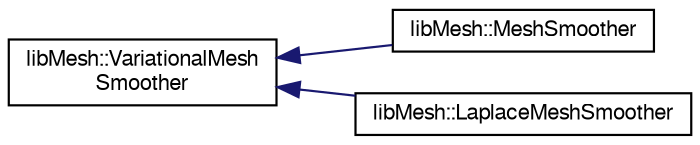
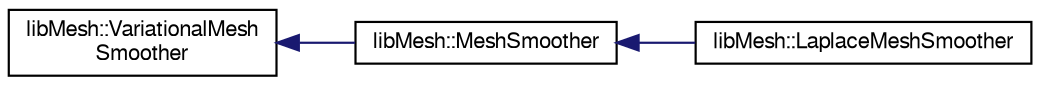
(328, 93) -> (667, 43)
